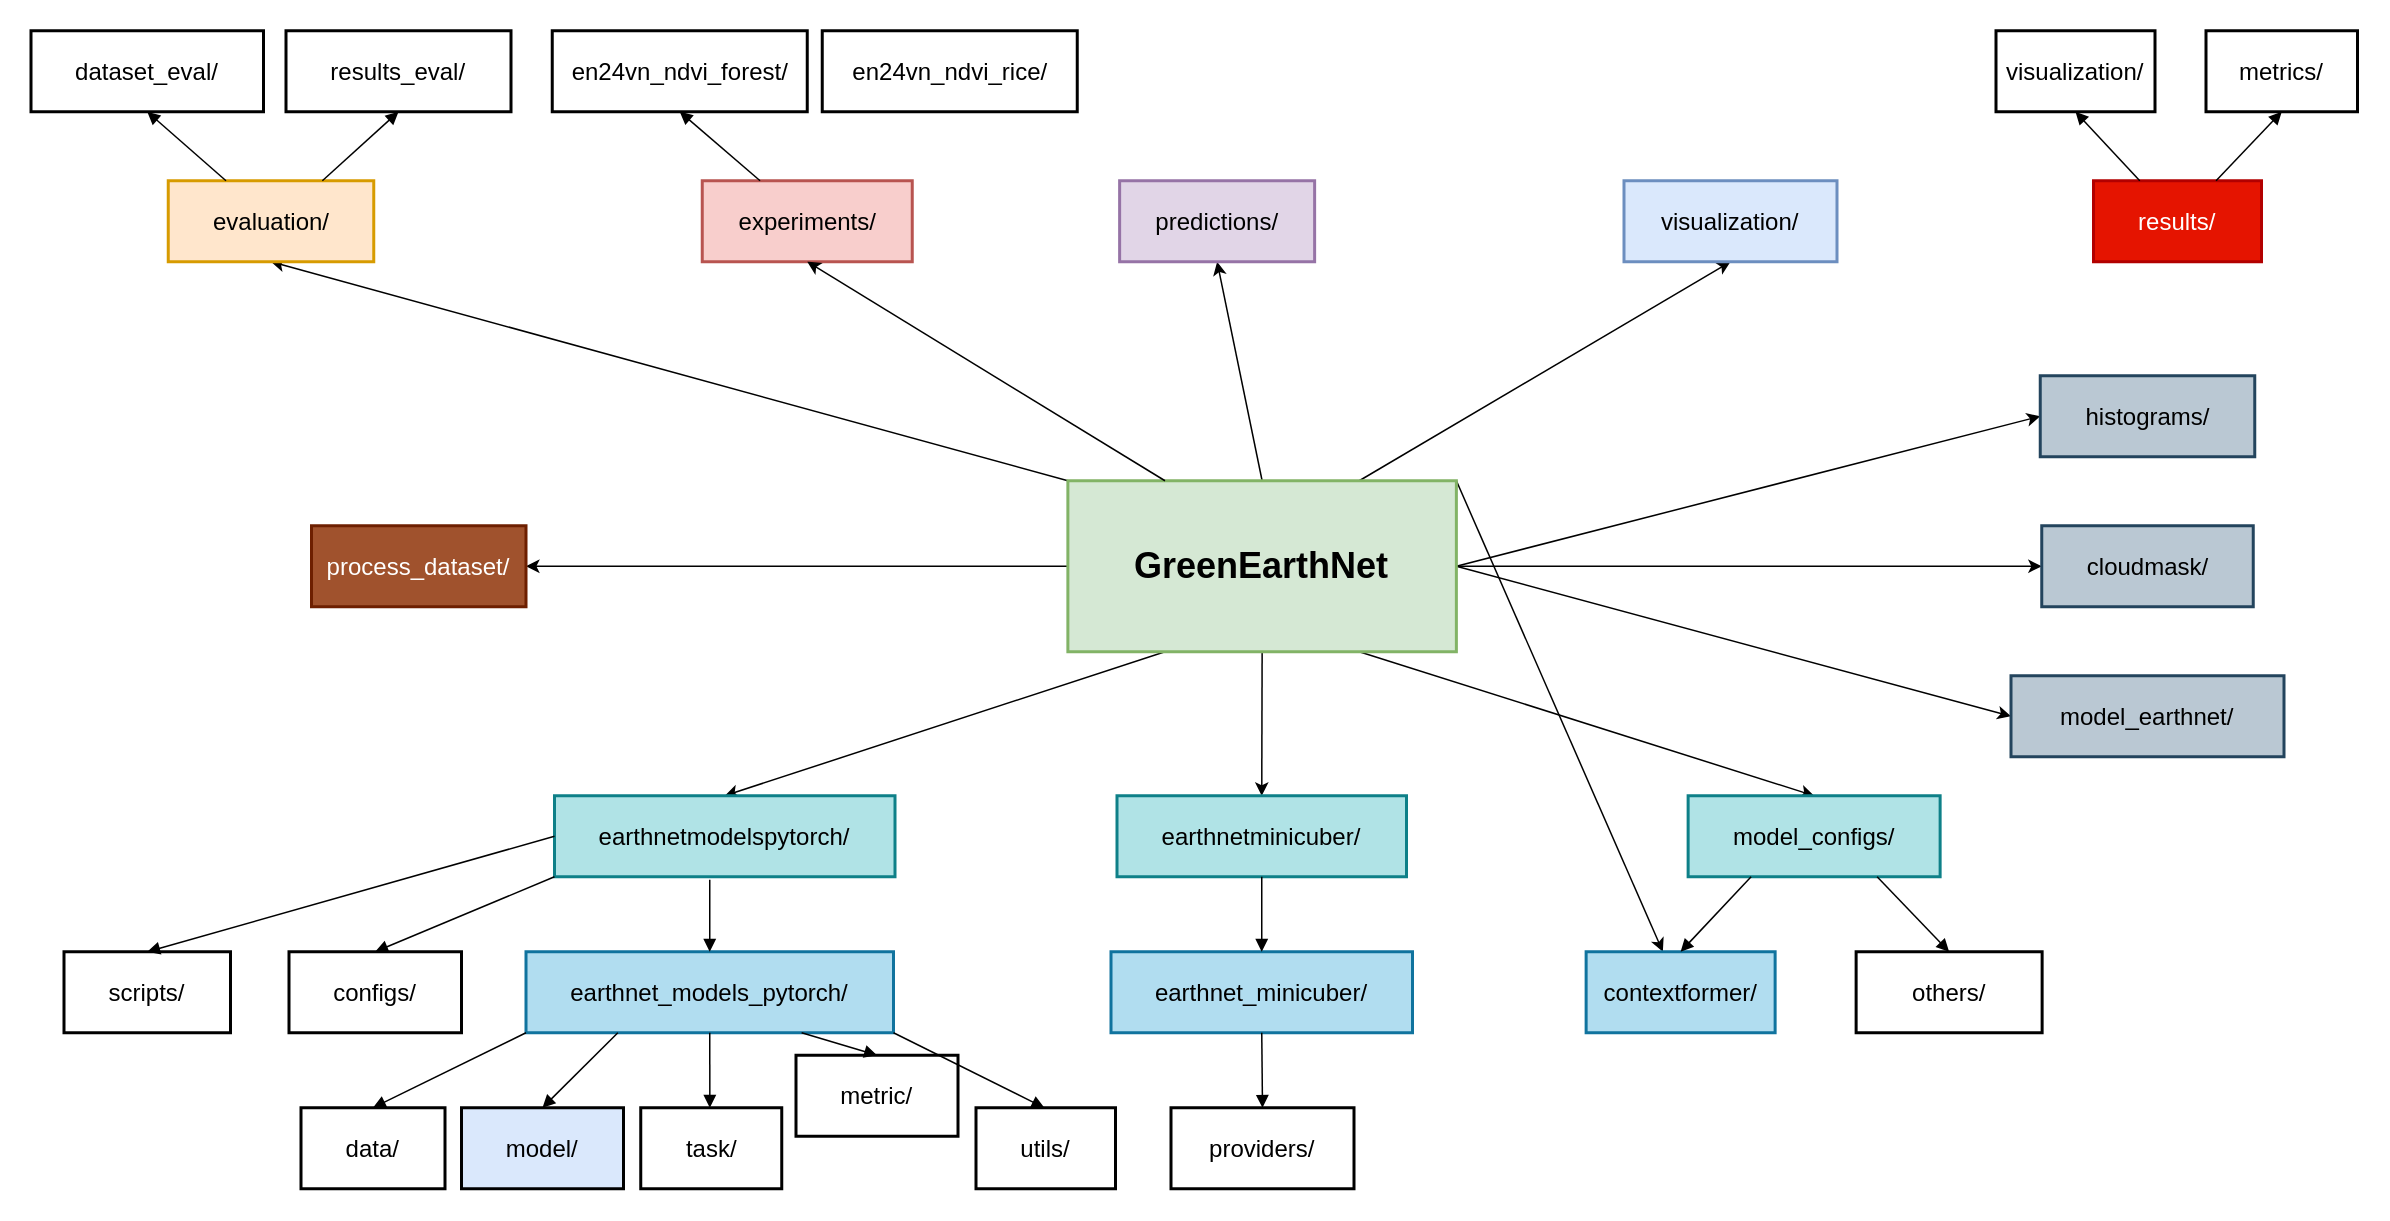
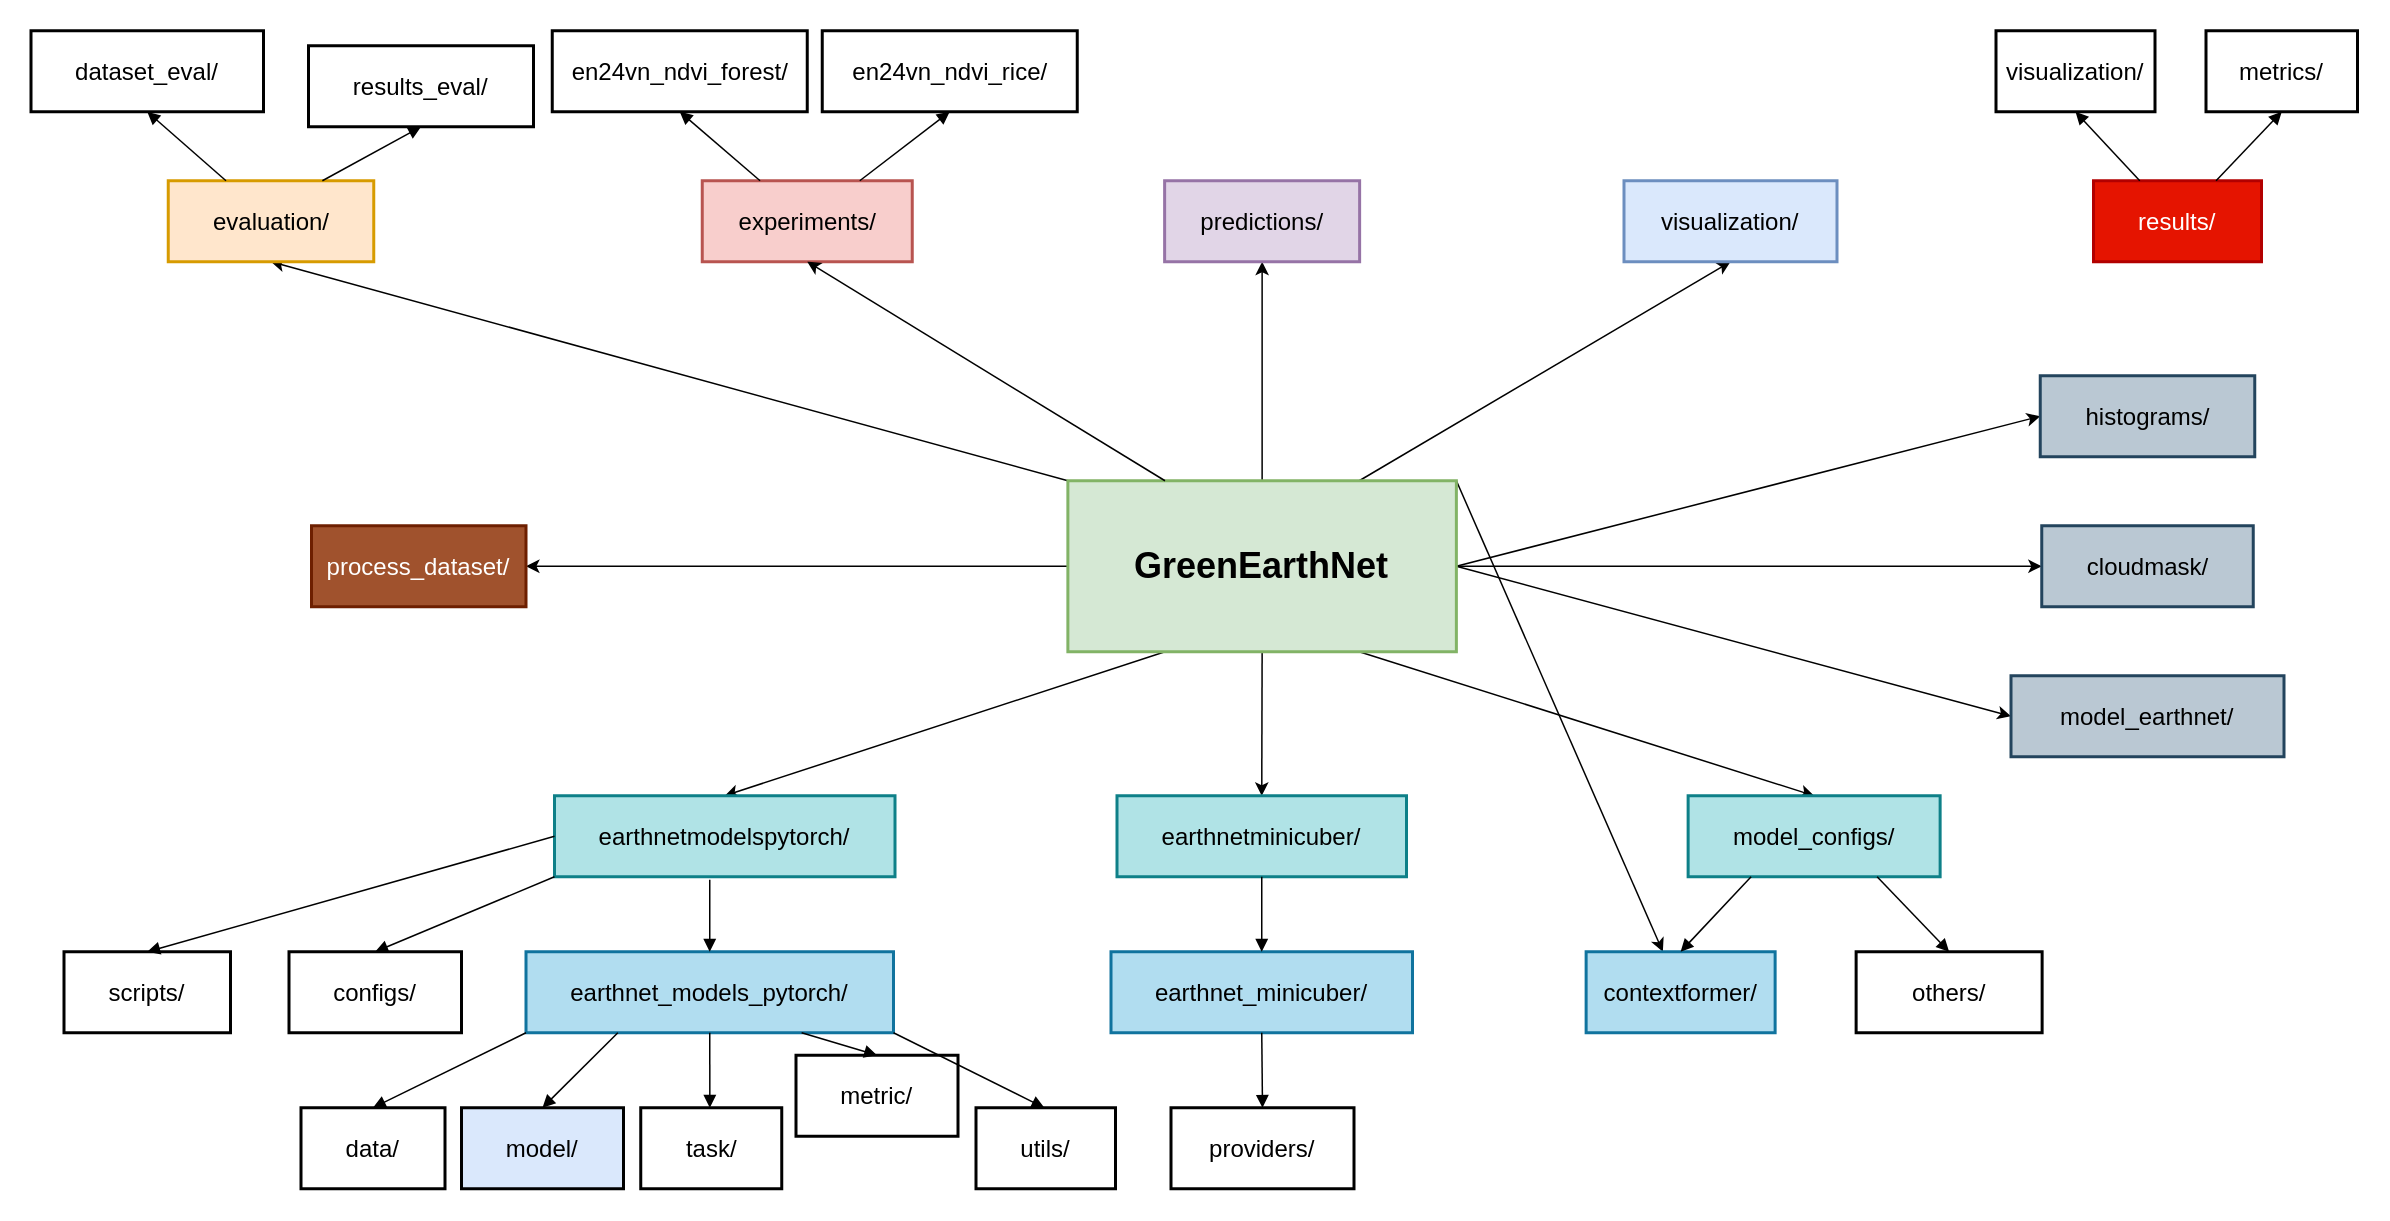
(398, 71) -> (421, 86)
none -> (900, 150)
(1217, 221) -> (1262, 221)
